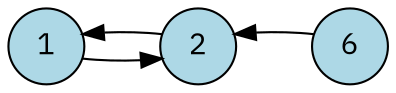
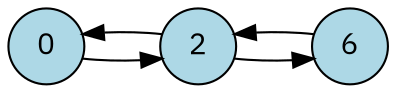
(46, 46) -> (46, 46)
none -> (263, 60)
